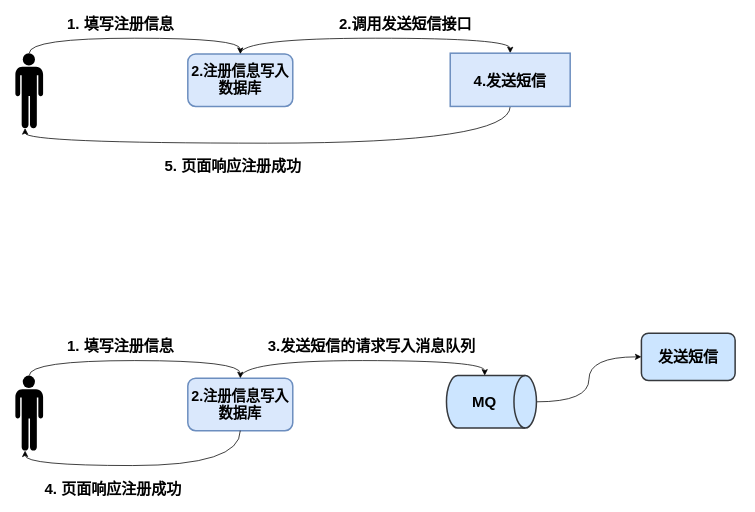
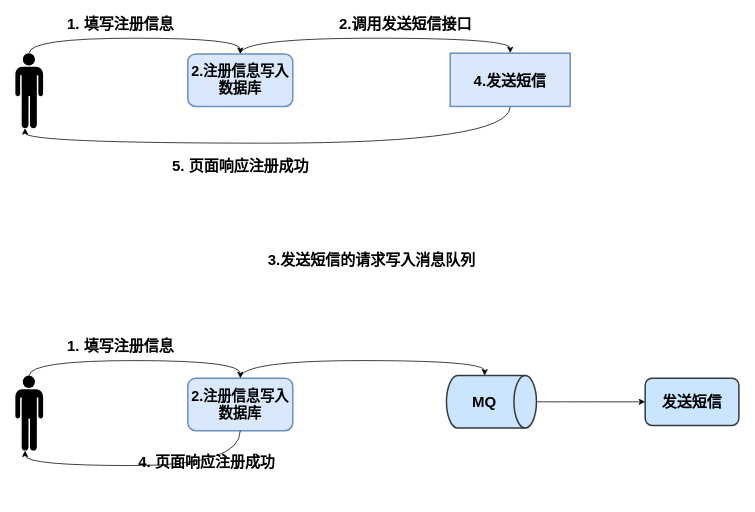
(233, 165) -> (240, 165)
(372, 345) -> (372, 259)
(689, 357) -> (692, 402)
(113, 488) -> (207, 462)
